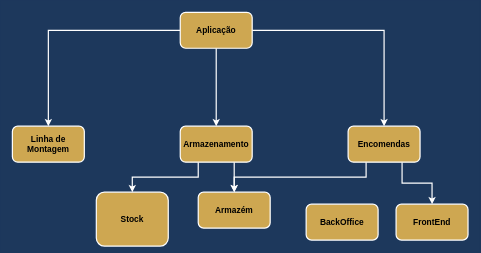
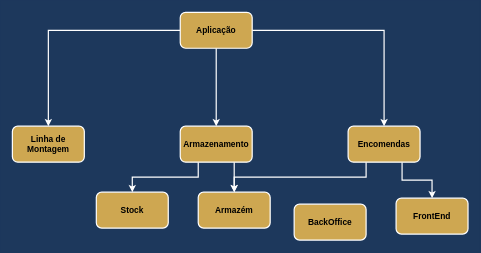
(132, 219) -> (132, 210)
(342, 222) -> (330, 222)
(432, 222) -> (432, 216)
